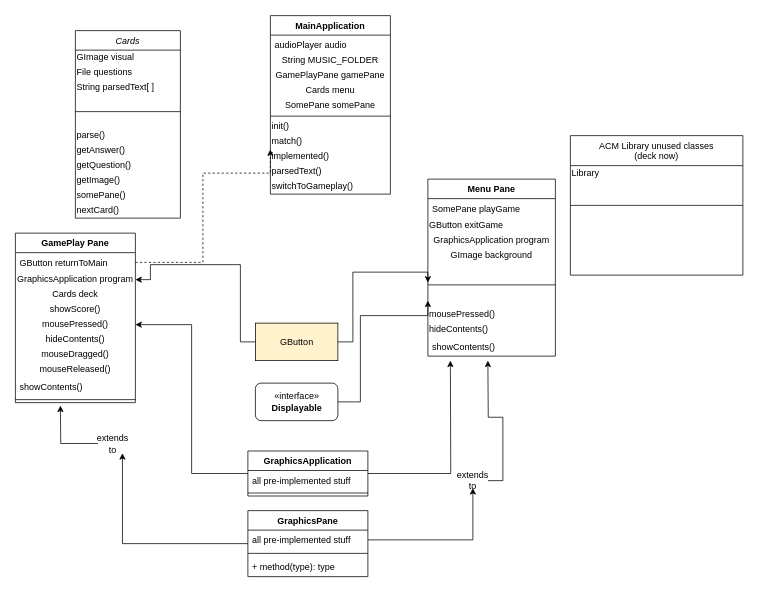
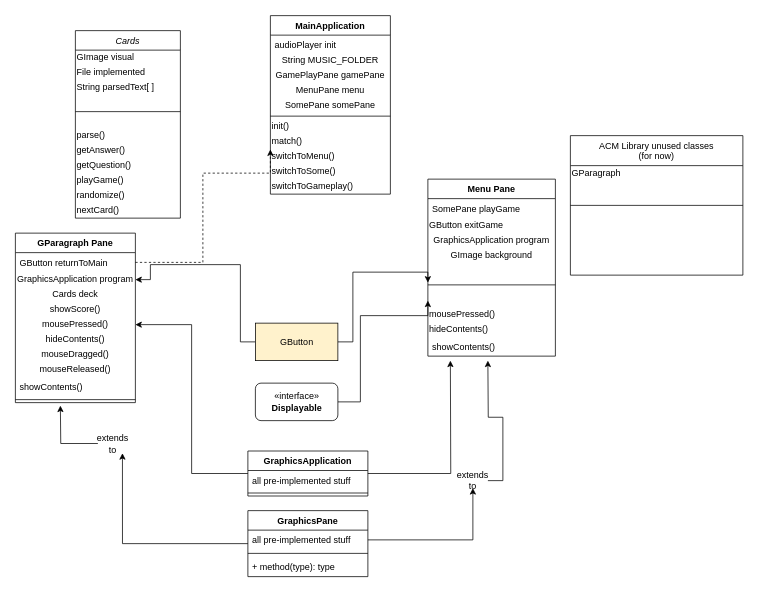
(313, 45) -> (309, 45)
(107, 72) -> (111, 72)
(330, 90) -> (330, 90)
(656, 146) -> (656, 146)
(302, 156) -> (306, 156)
(302, 171) -> (306, 171)
(588, 173) -> (597, 173)
(102, 180) -> (101, 180)
(102, 195) -> (103, 195)
(75, 243) -> (75, 243)
